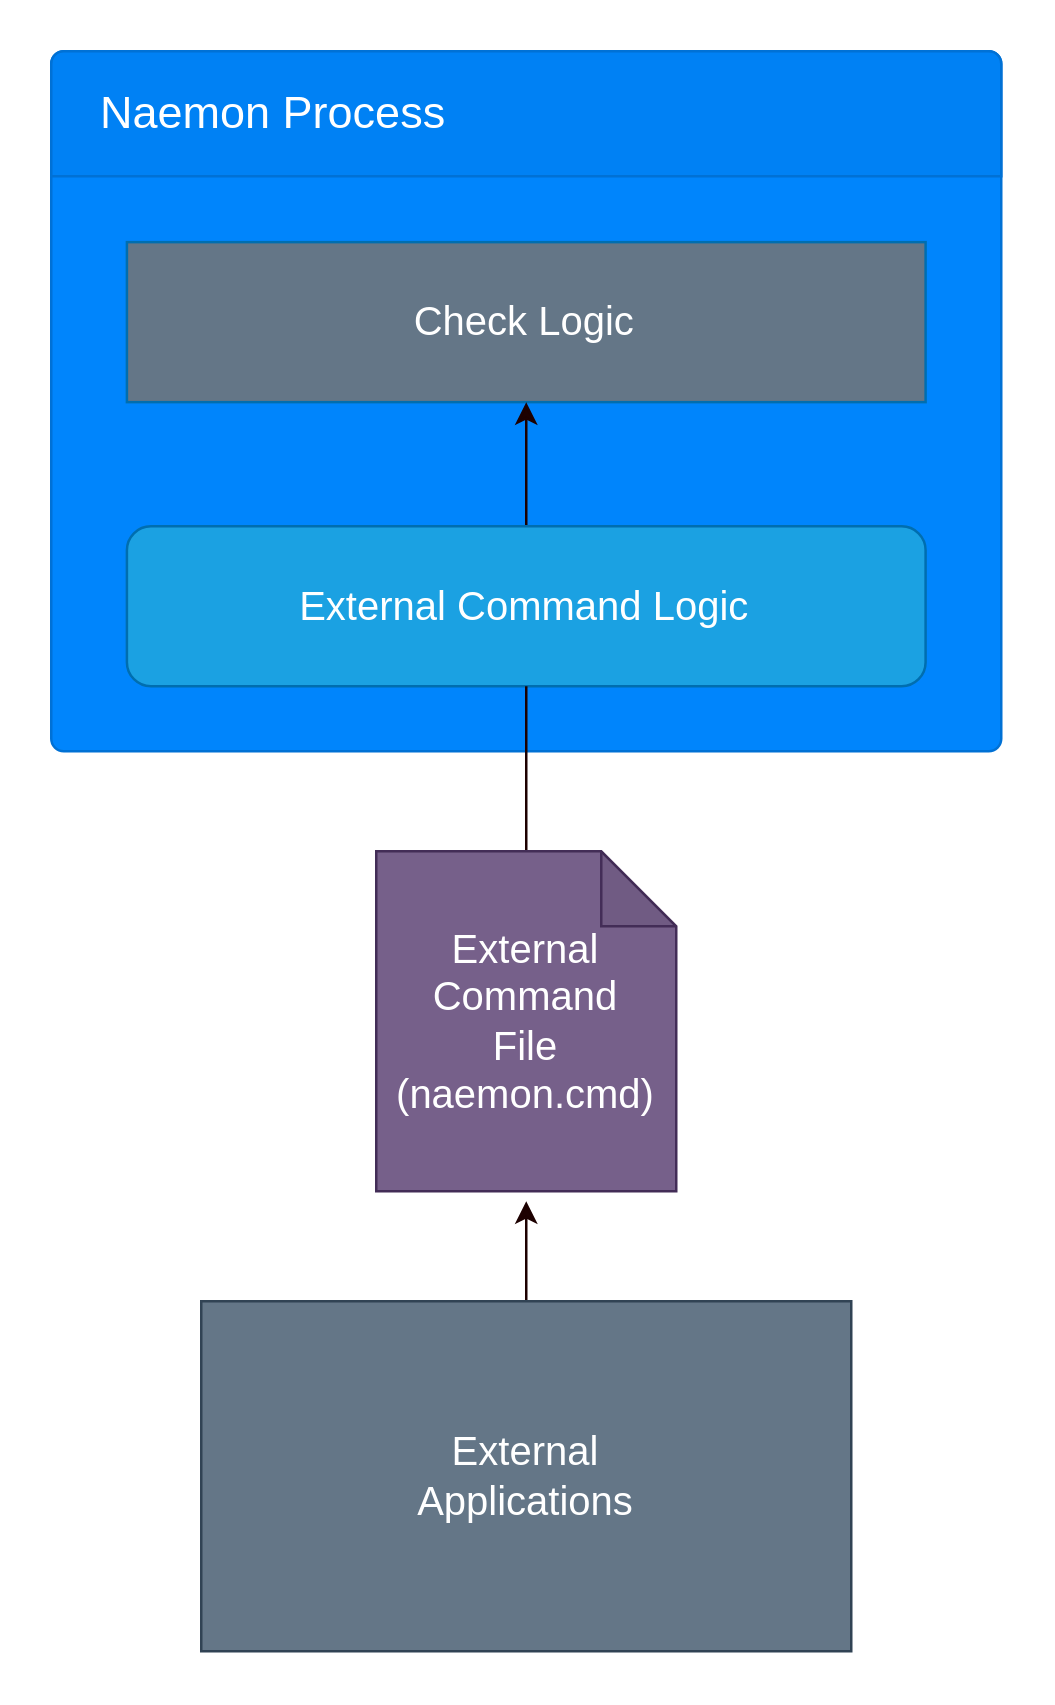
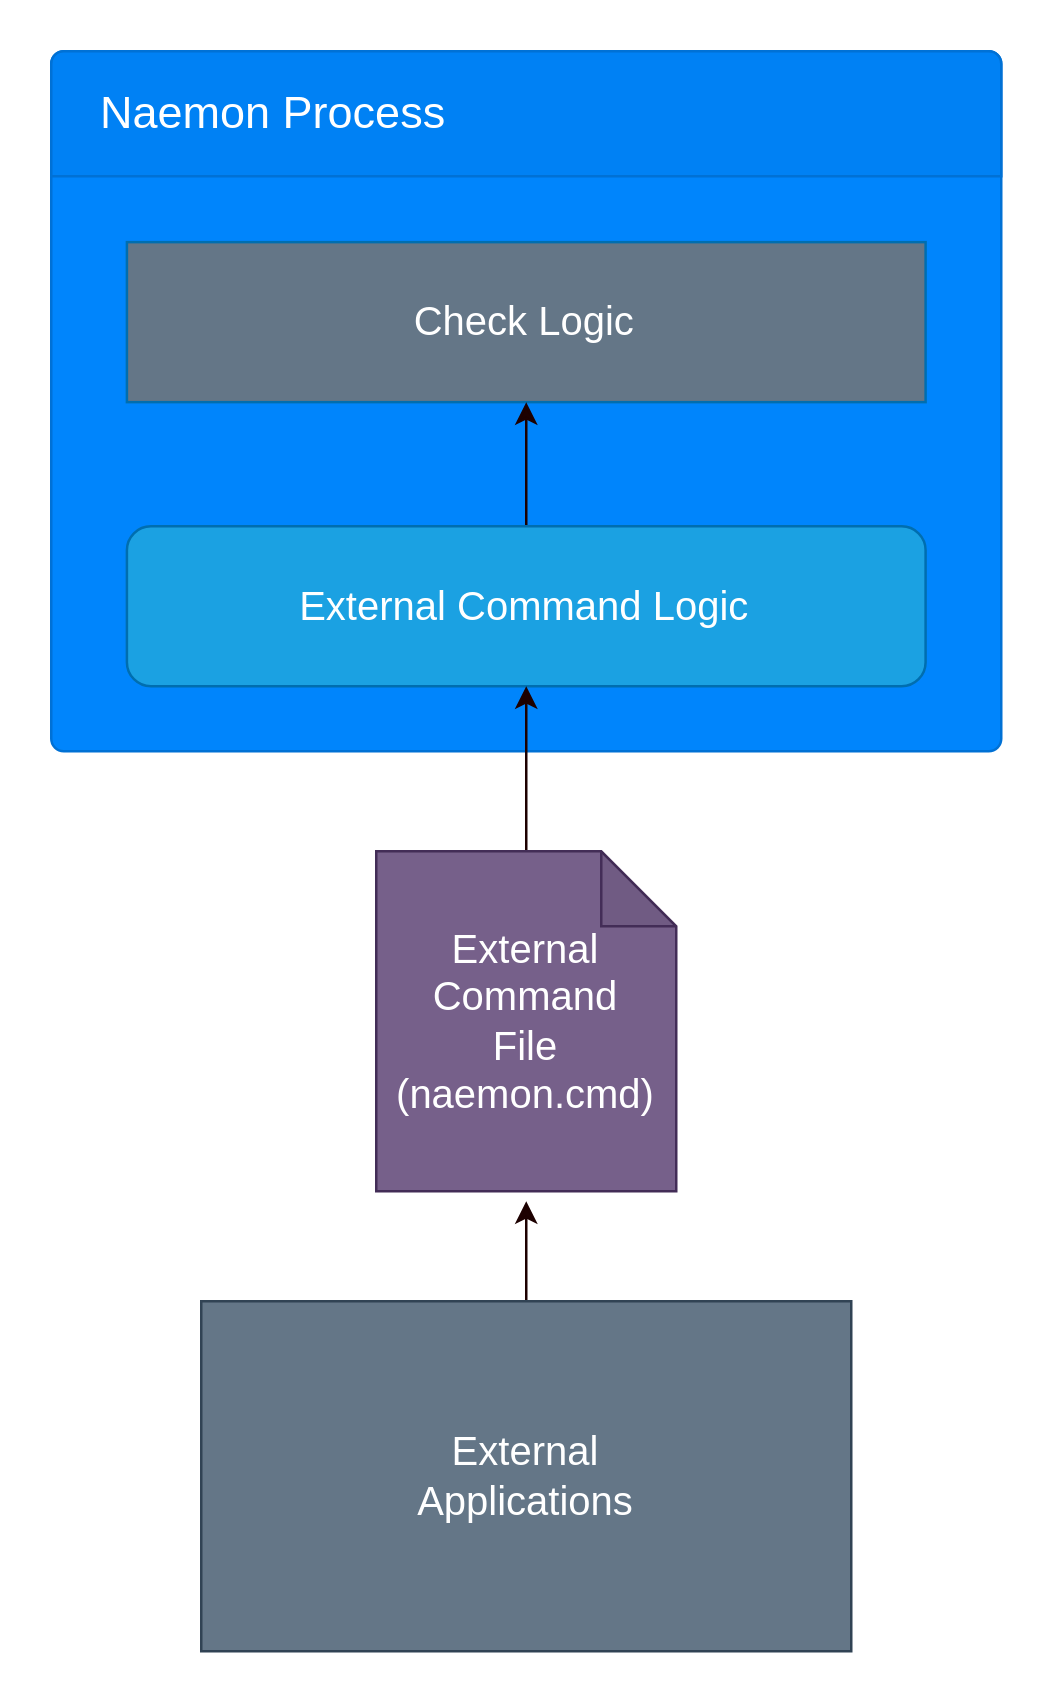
(526, 696) -> (526, 704)
